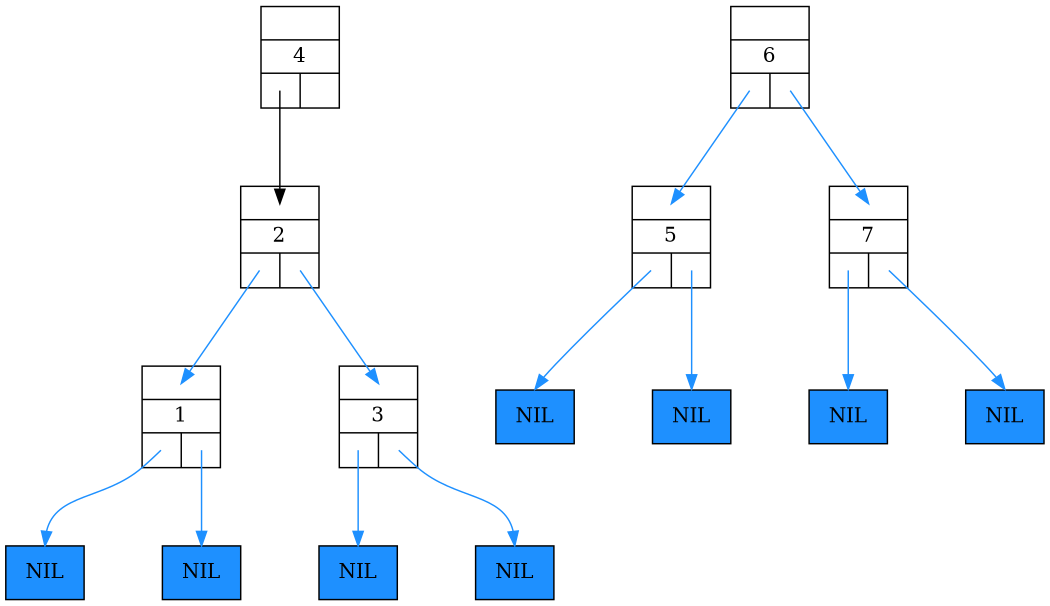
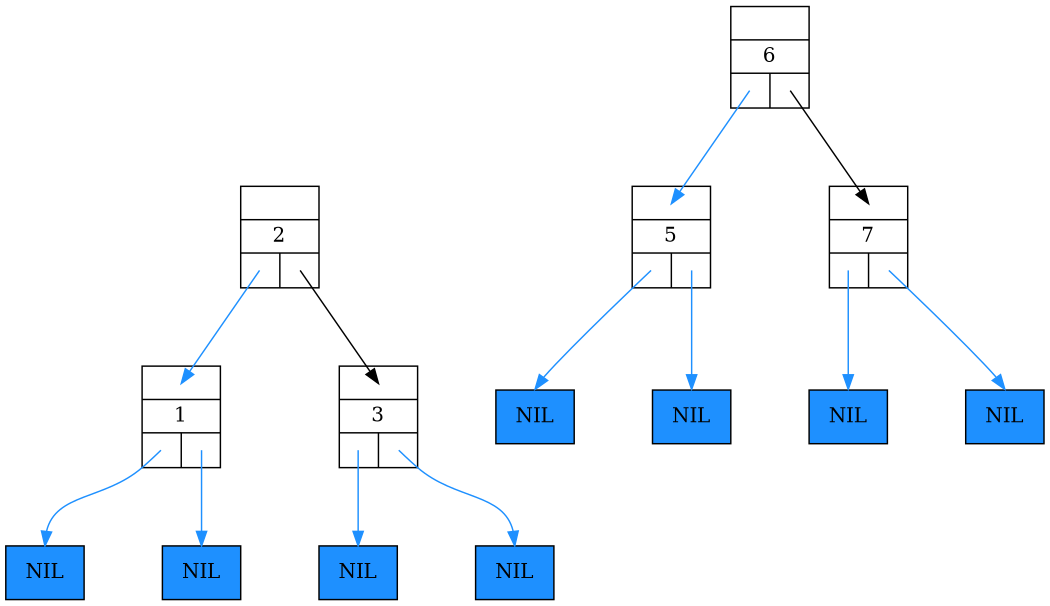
(300, 57) -> none
(825, 141) -> (825, 141)
(335, 321) -> (335, 321)
